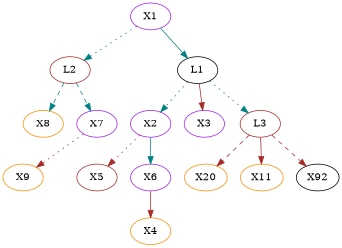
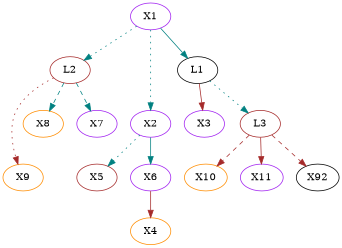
(177, 94) -> (151, 66)
(63, 148) -> (17, 109)
(127, 148) -> (127, 148)
(206, 178) -> (206, 178)
(262, 178) -> (262, 178)
